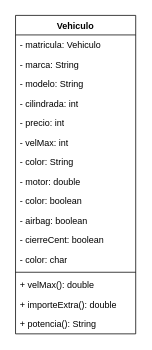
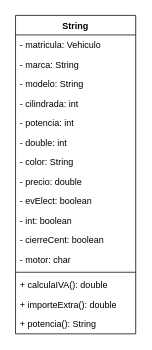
(75, 26) -> (75, 26)
(47, 124) -> (52, 124)
(47, 143) -> (47, 143)
(53, 182) -> (54, 182)
(54, 202) -> (59, 202)
(57, 221) -> (49, 221)
(48, 260) -> (49, 260)
(59, 286) -> (68, 286)
